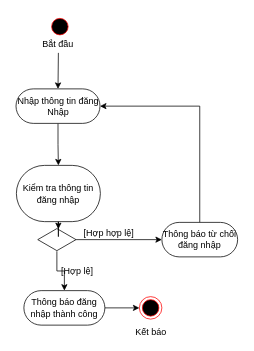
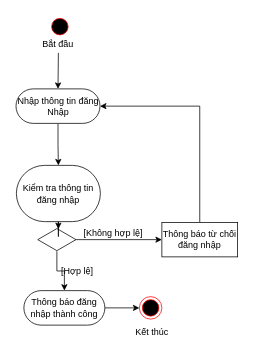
(110, 234) -> (115, 234)
(200, 240) -> (200, 240)
(152, 332) -> (154, 332)
